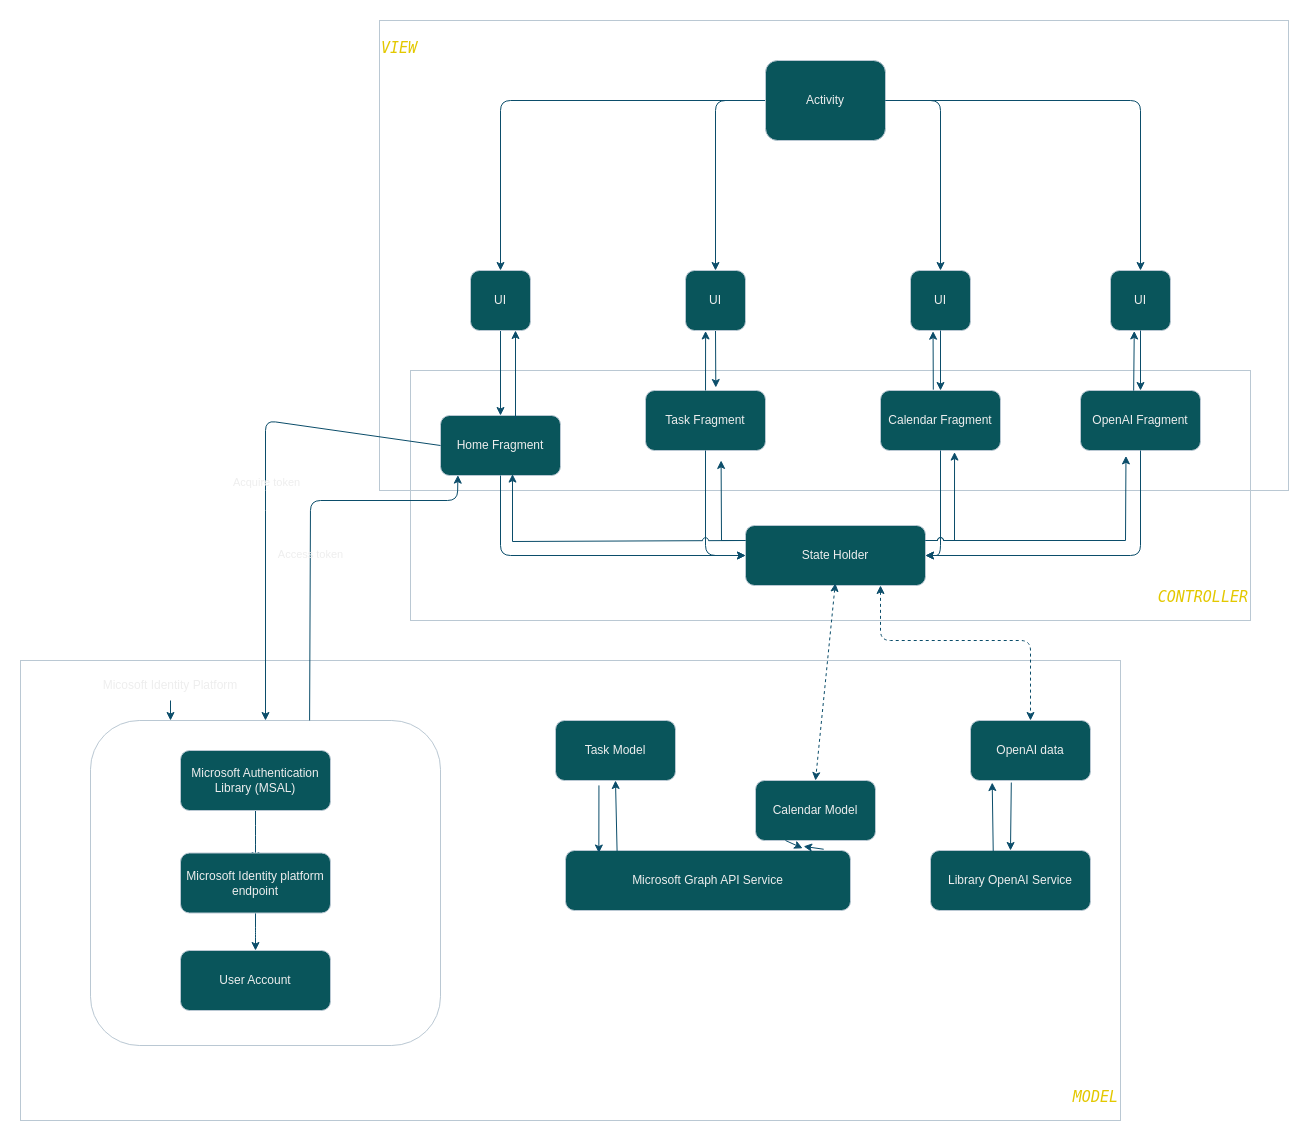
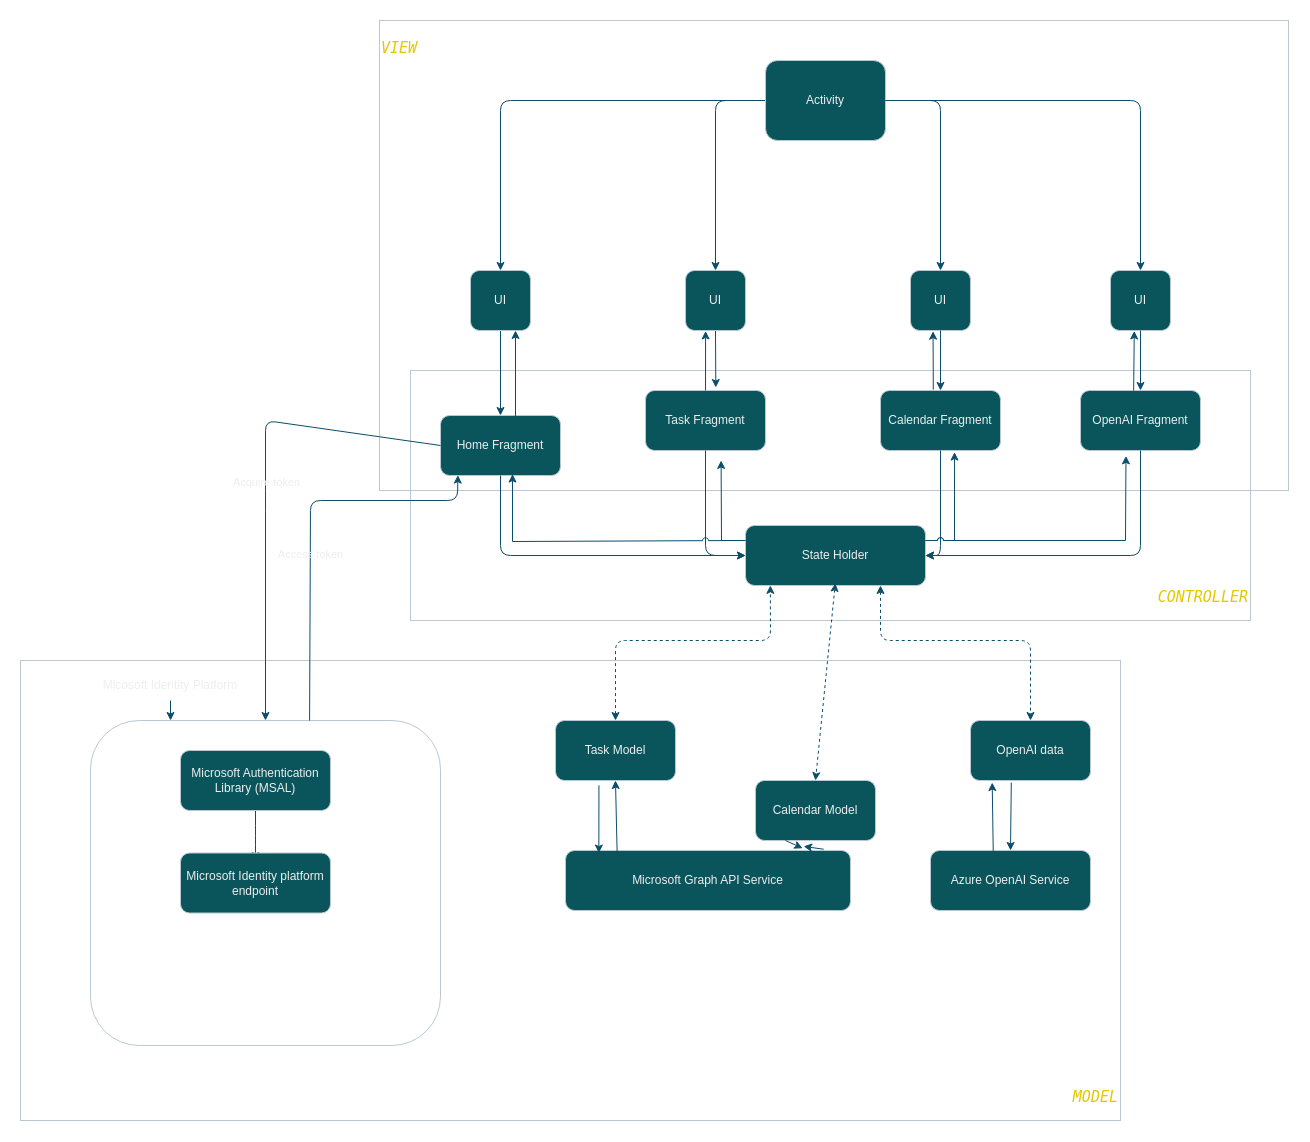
none -> (681, 641)
(1011, 881) -> (1011, 881)
(256, 932) -> none
(256, 981) -> none
